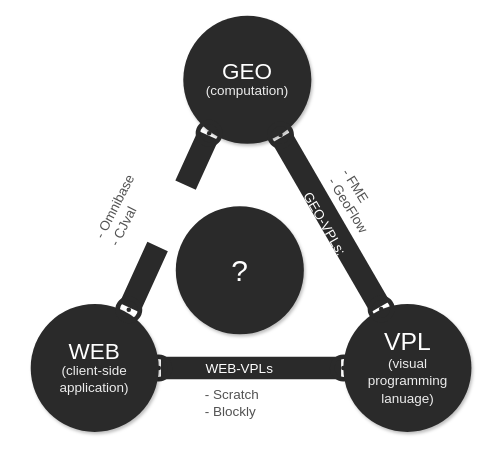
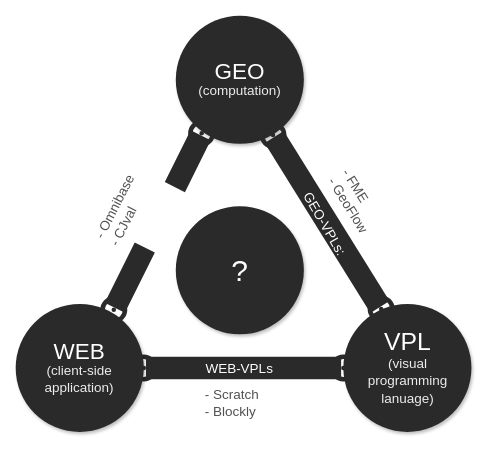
(247, 79) -> (240, 79)
(95, 368) -> (80, 368)
